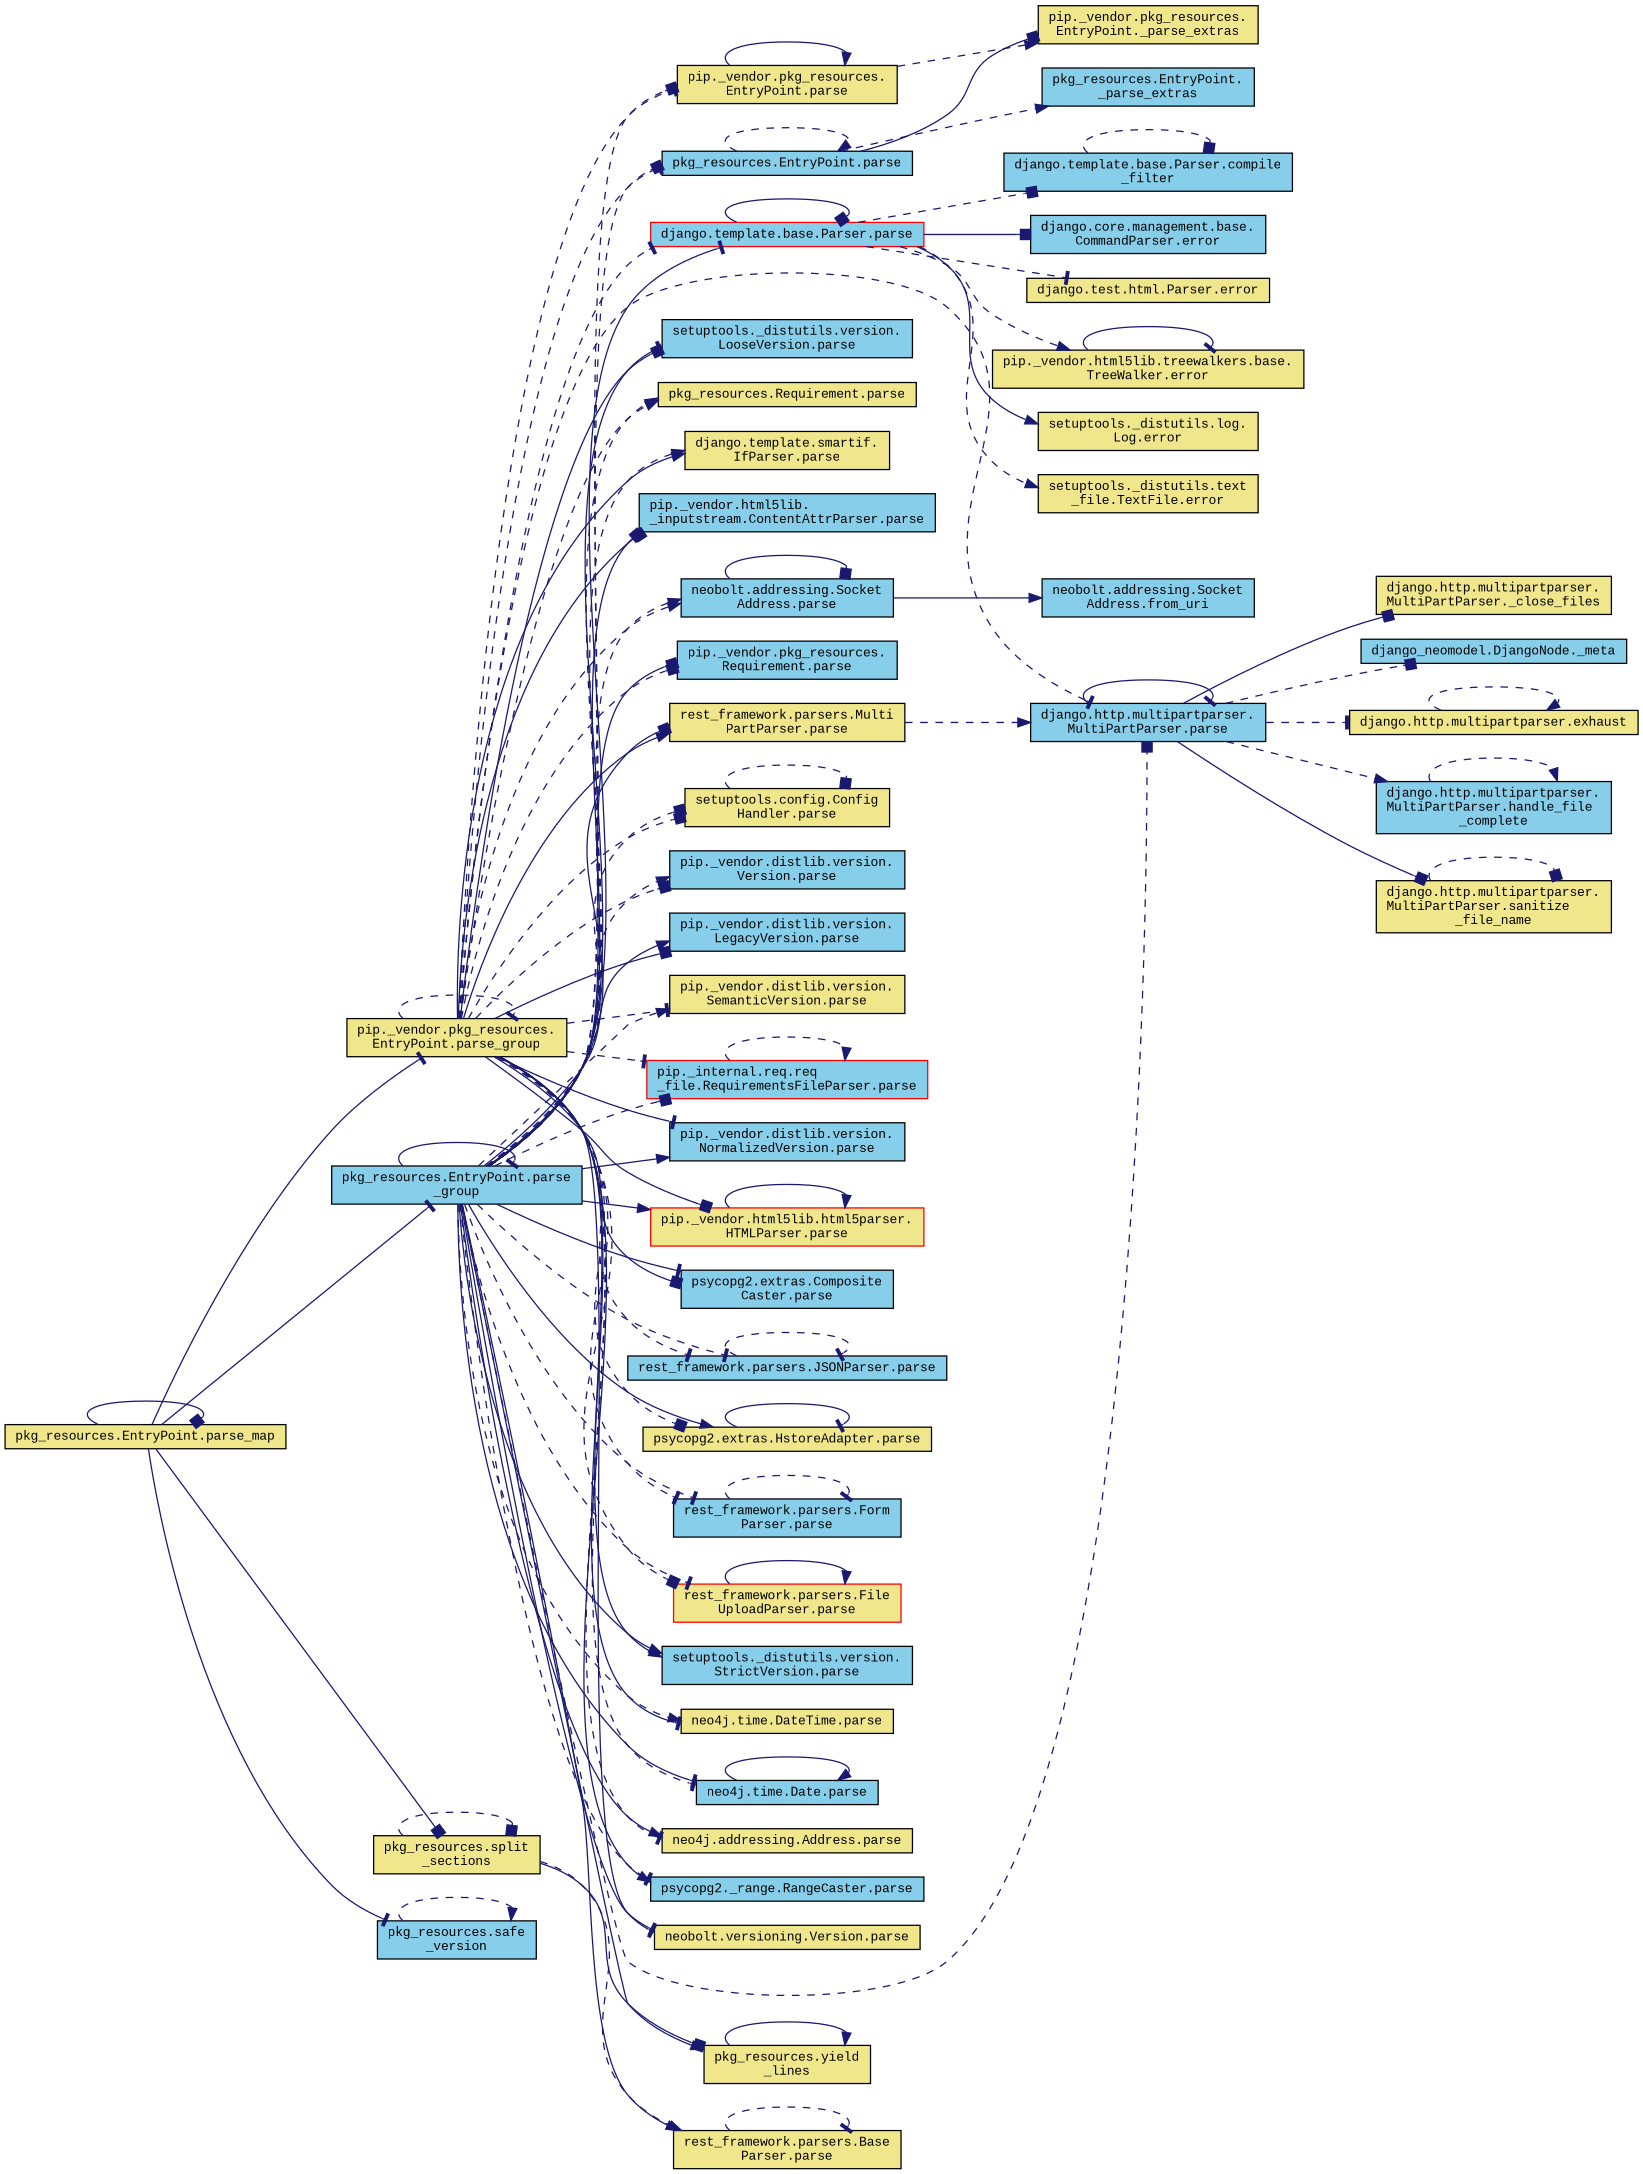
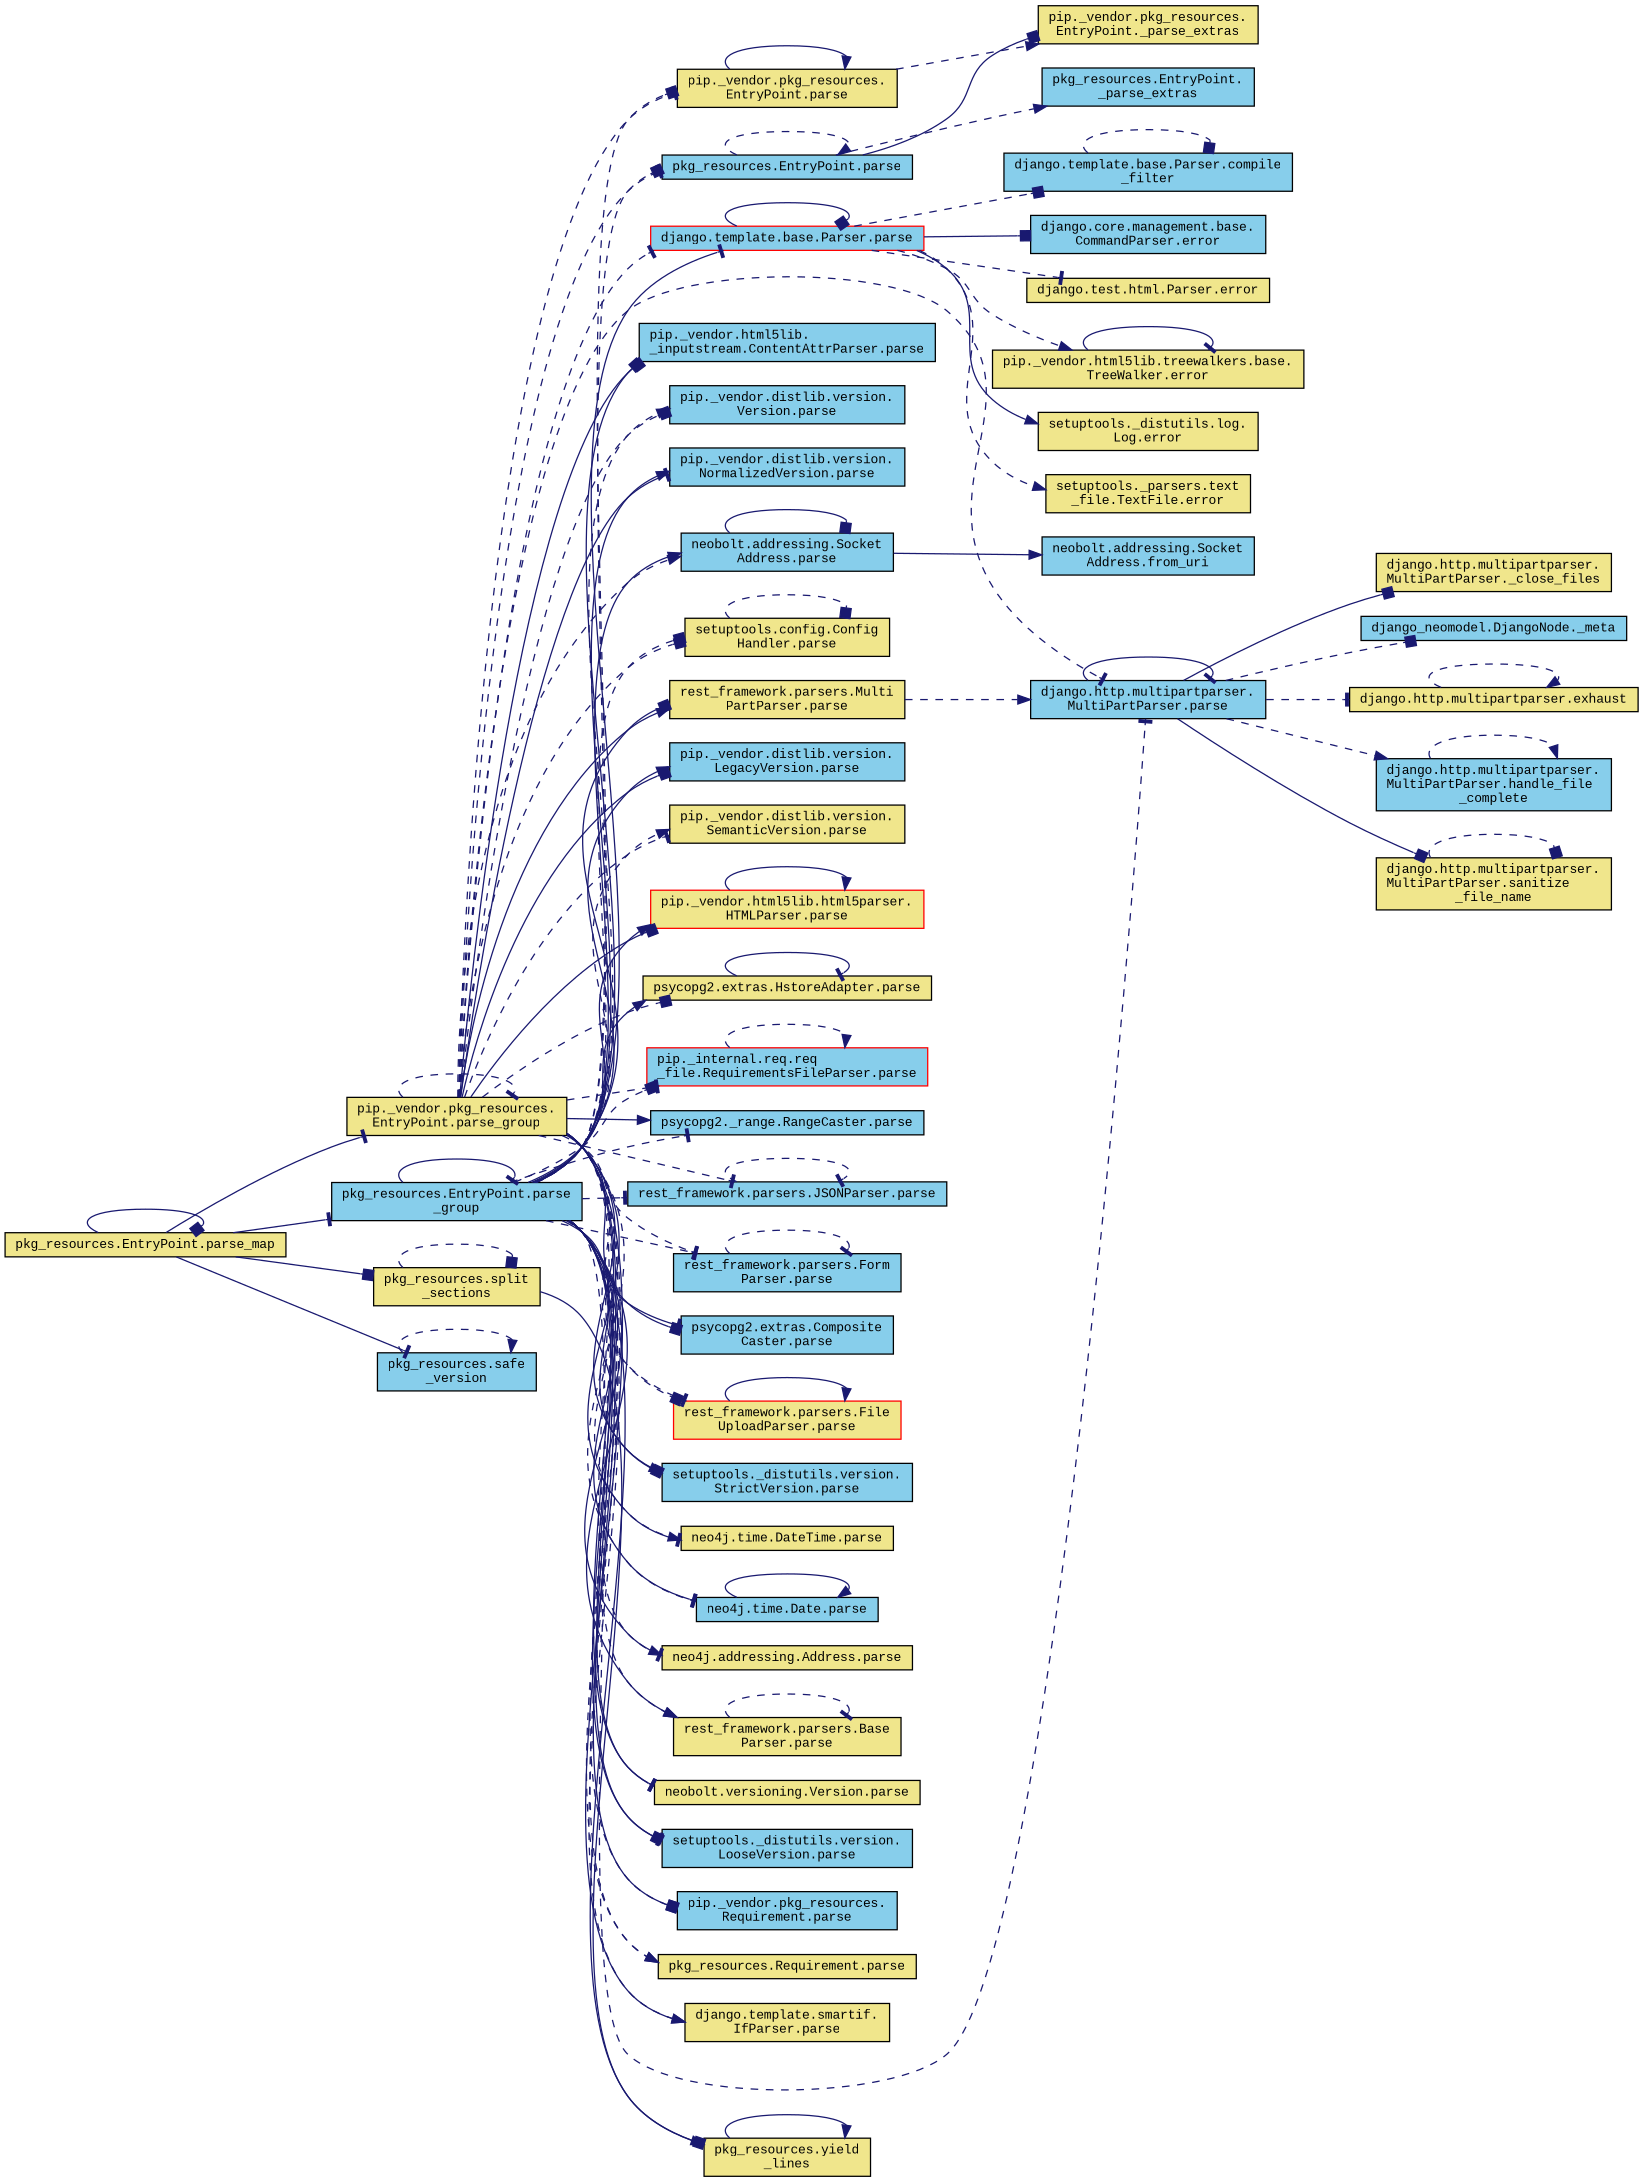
(1148, 494) -> (1148, 494)
(598, 890) -> (601, 869)
(599, 1342) -> (603, 1303)
(985, 1906) -> (985, 1977)
(606, 1991) -> (606, 1428)
